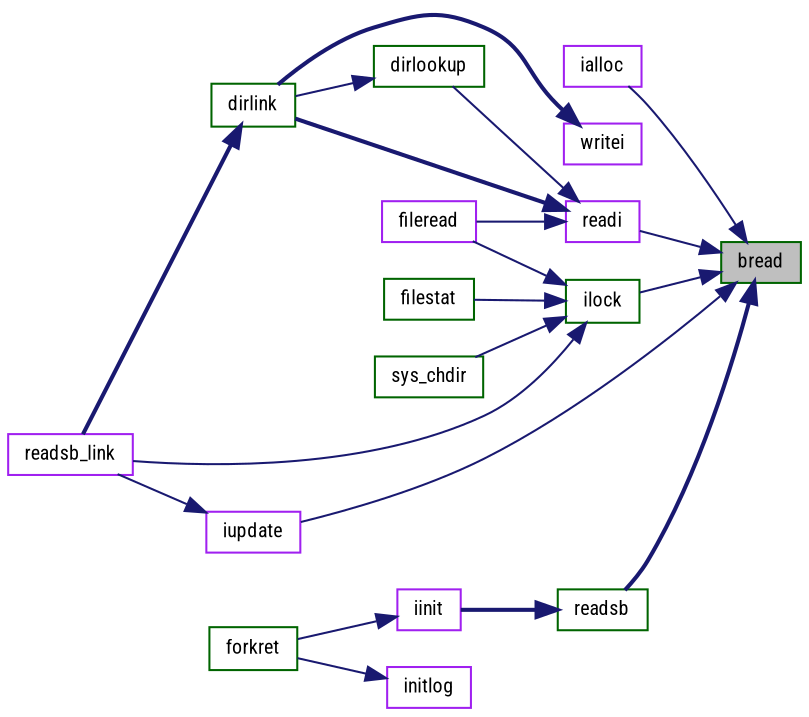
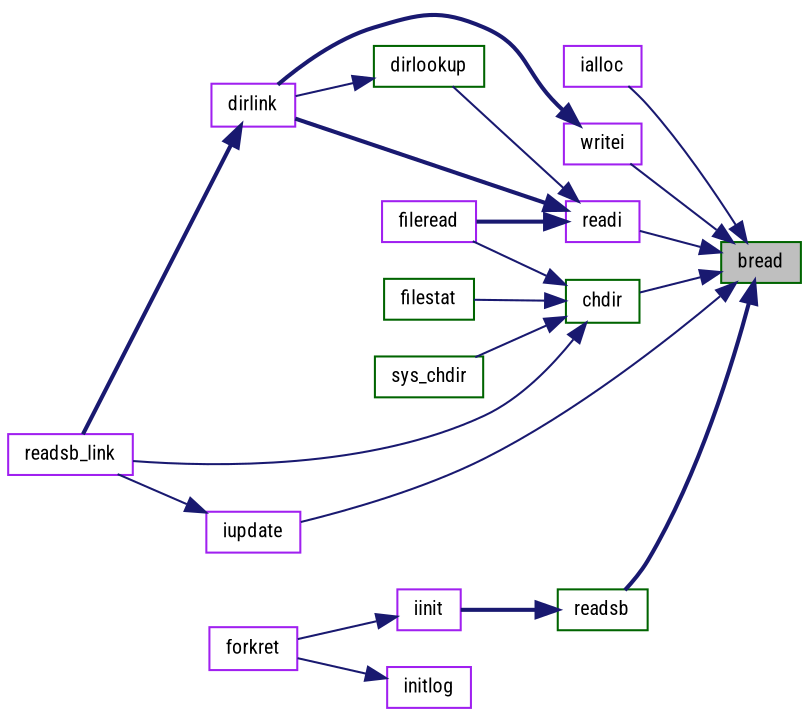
(253, 105) -> (253, 105)
none -> (673, 197)
(511, 222) -> (511, 222)
(603, 301) -> (603, 301)
(253, 649) -> (253, 649)
